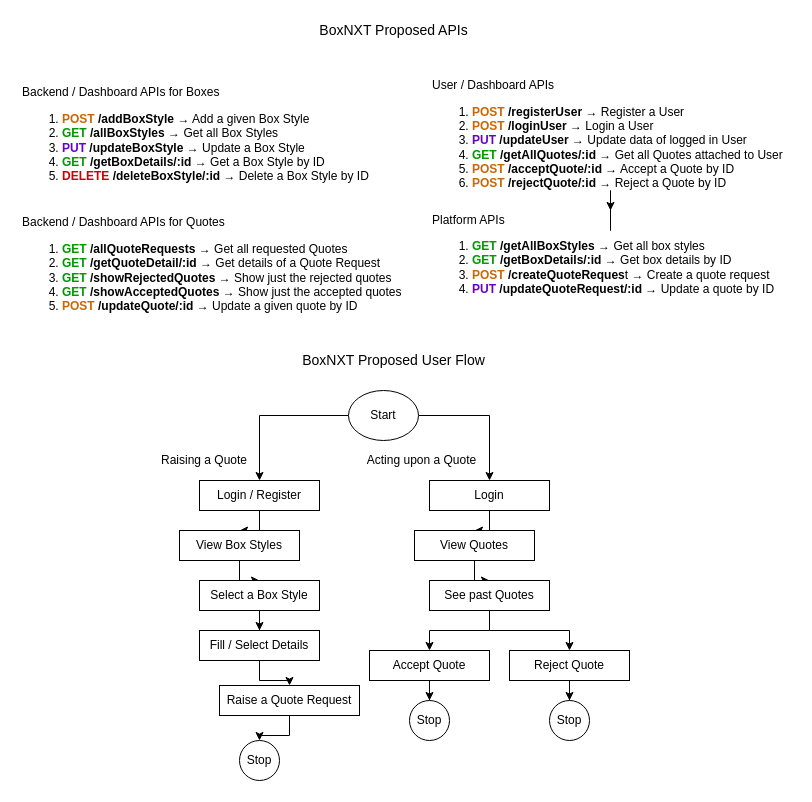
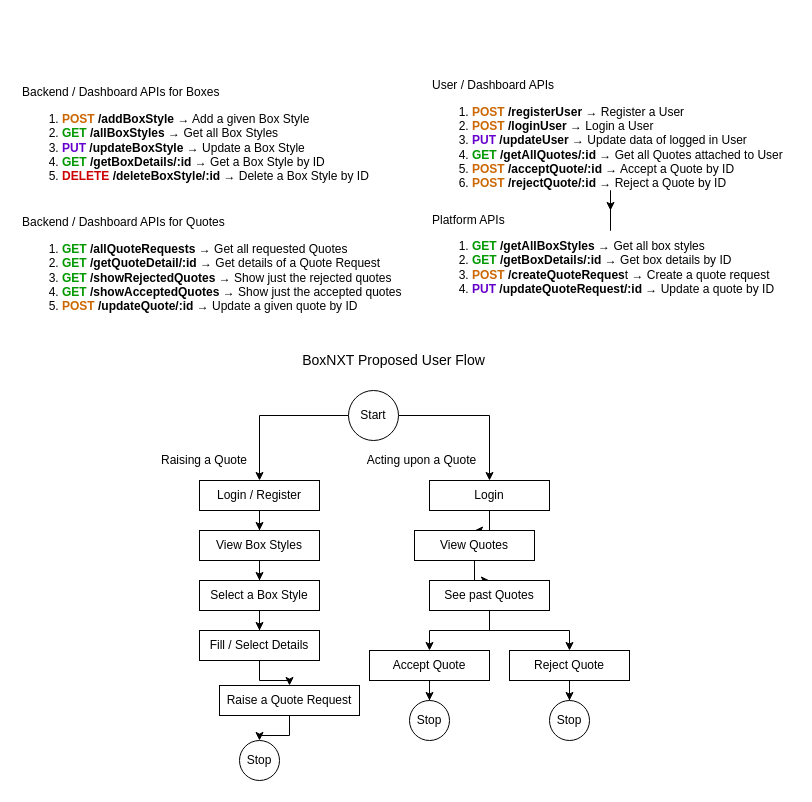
(394, 31) -> none
(384, 416) -> (374, 416)
(240, 546) -> (260, 546)
